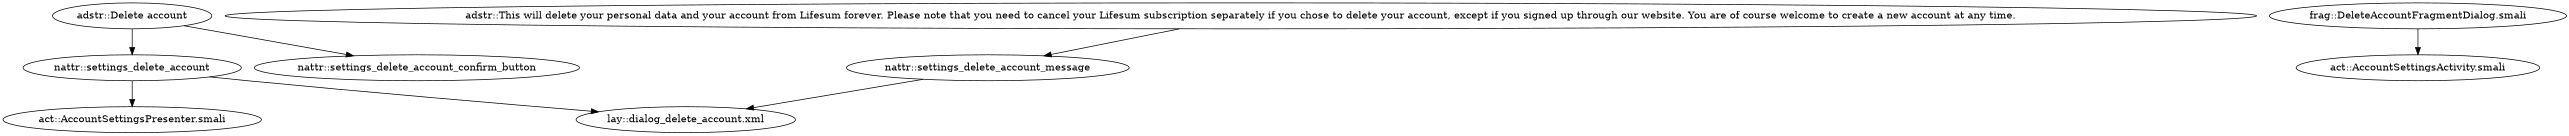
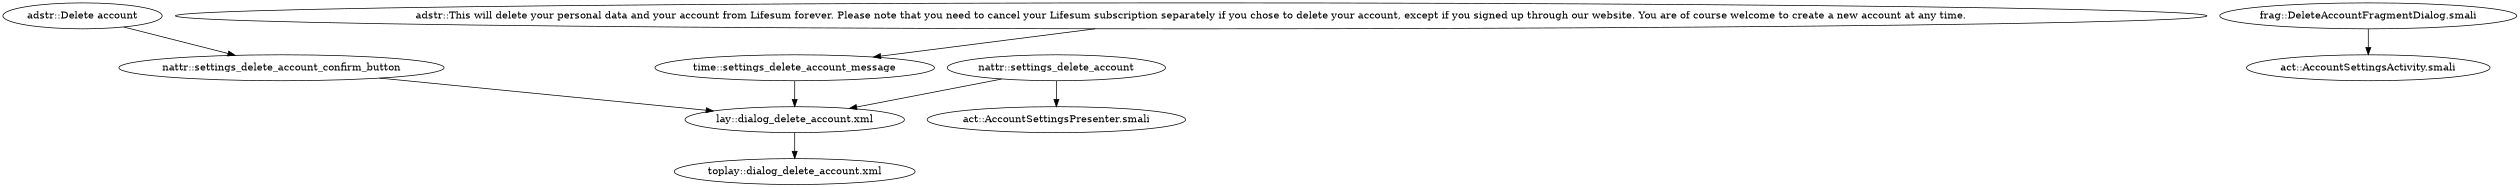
(132, 38) -> none
(988, 68) -> (795, 68)
none -> (543, 94)
none -> (795, 172)
